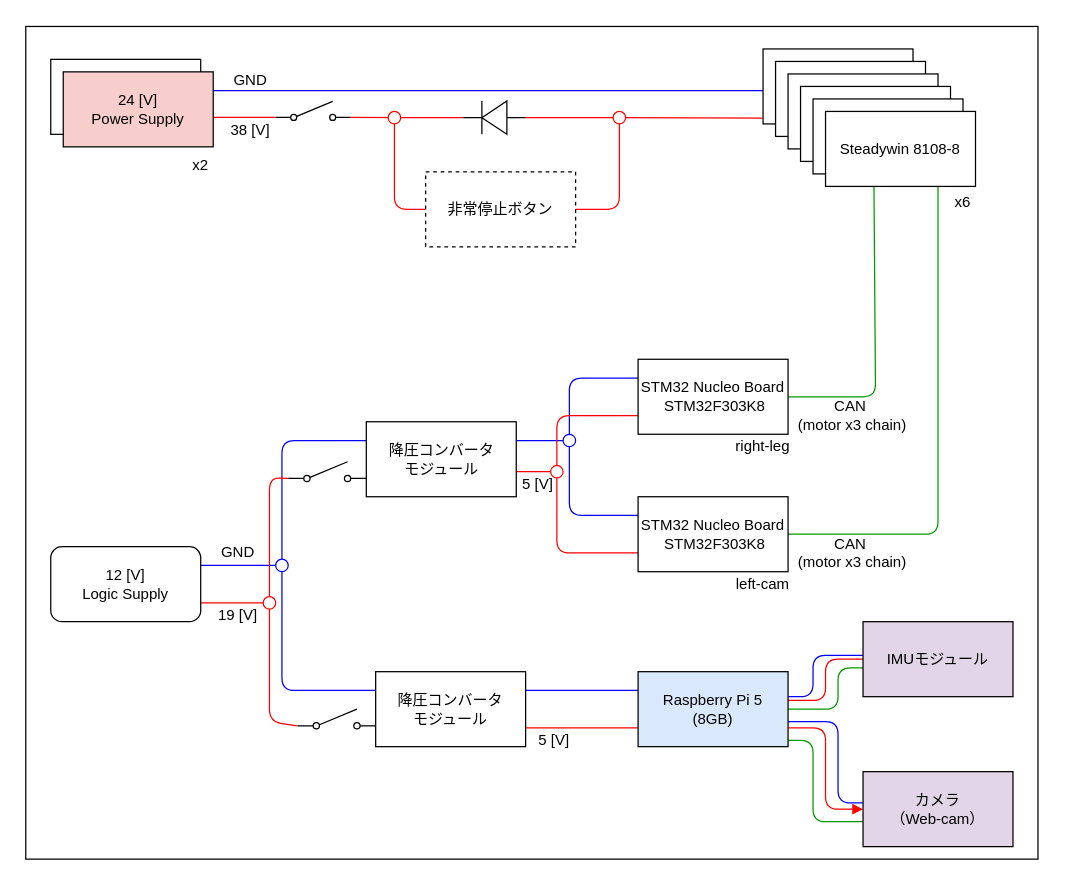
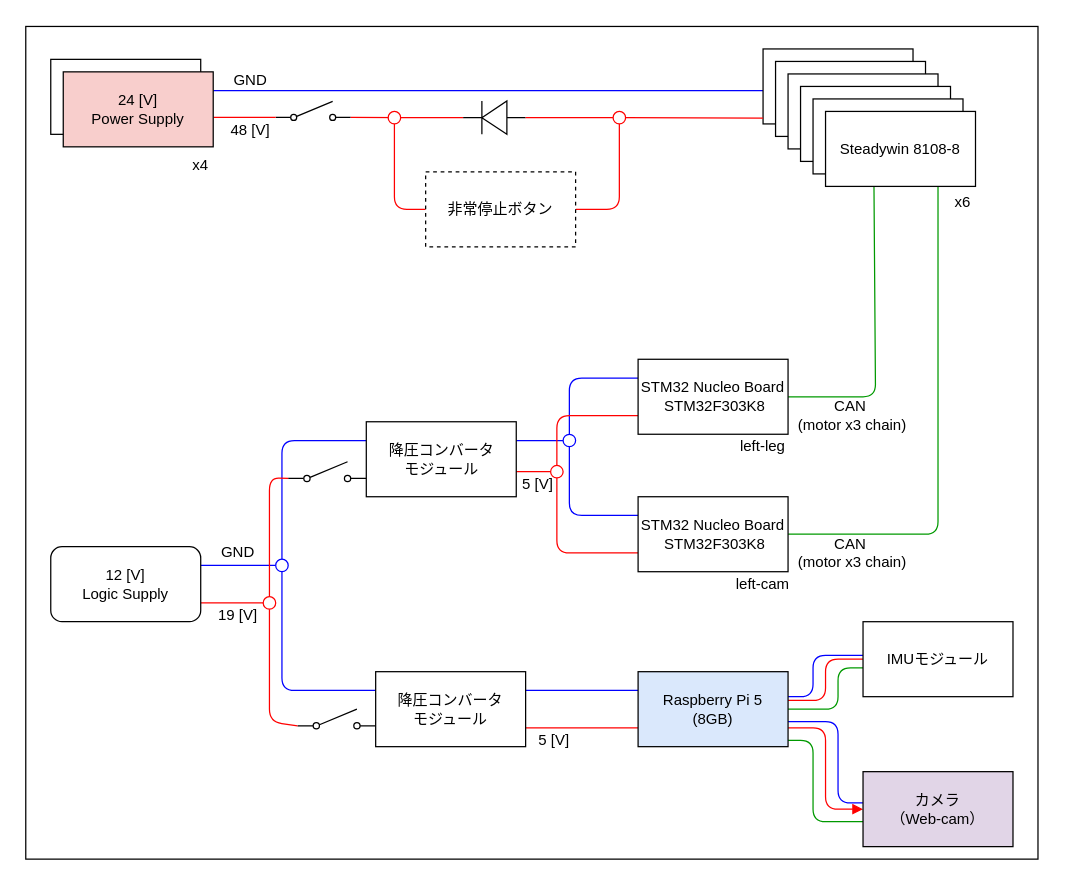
(251, 131) -> (251, 131)
(201, 166) -> (201, 166)
(763, 447) -> (763, 447)
(938, 659) -> (938, 659)
